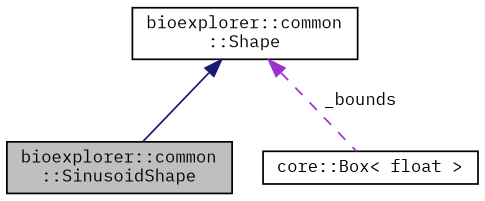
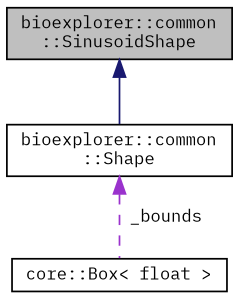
(176, 107) -> (120, 101)
